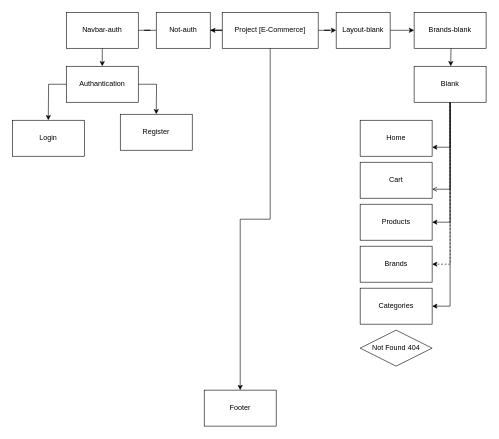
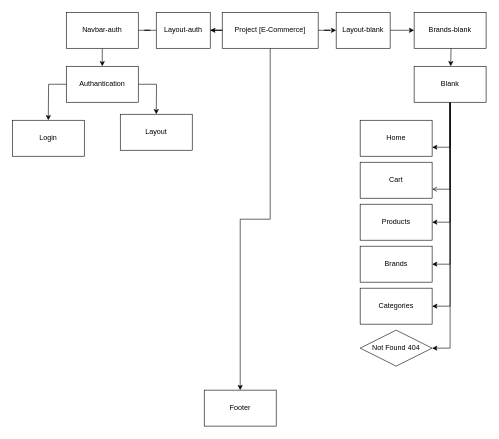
(183, 30) -> (183, 30)
(156, 132) -> (156, 132)
(442, 264) -> (442, 264)
none -> (437, 348)
